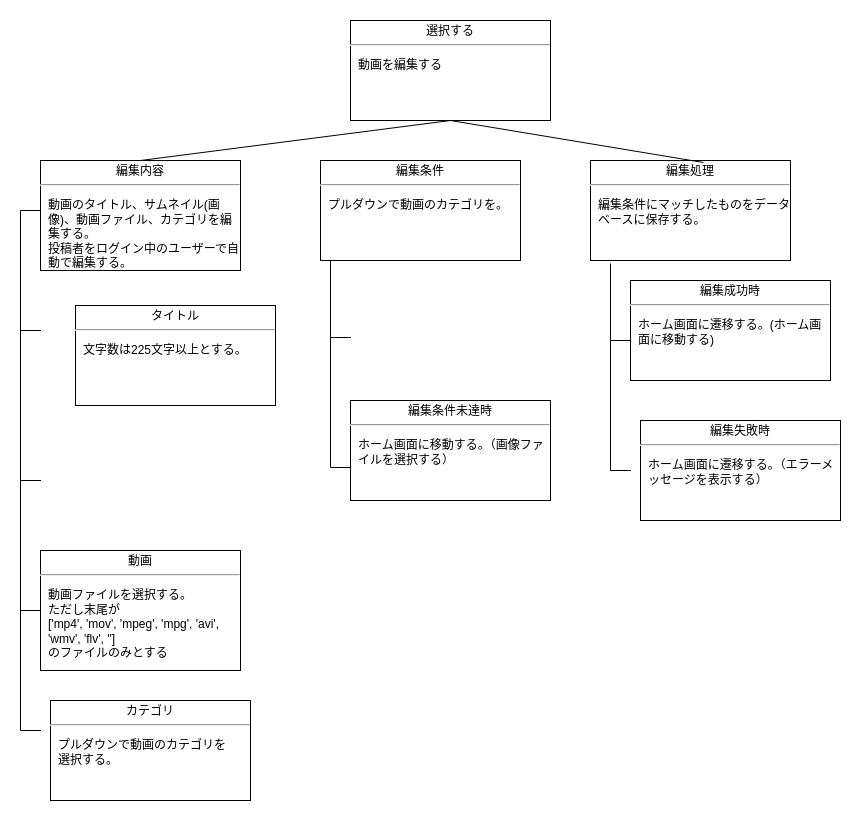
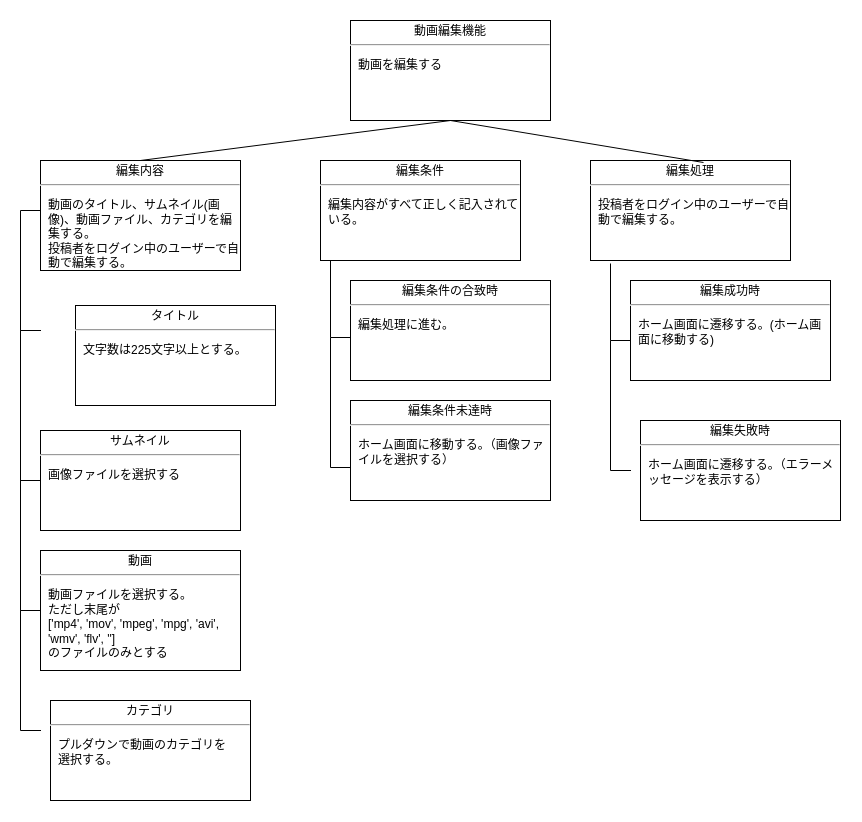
(451, 21) -> (451, 21)
(421, 161) -> (421, 161)
(691, 161) -> (691, 161)
none -> (451, 331)
none -> (141, 481)
